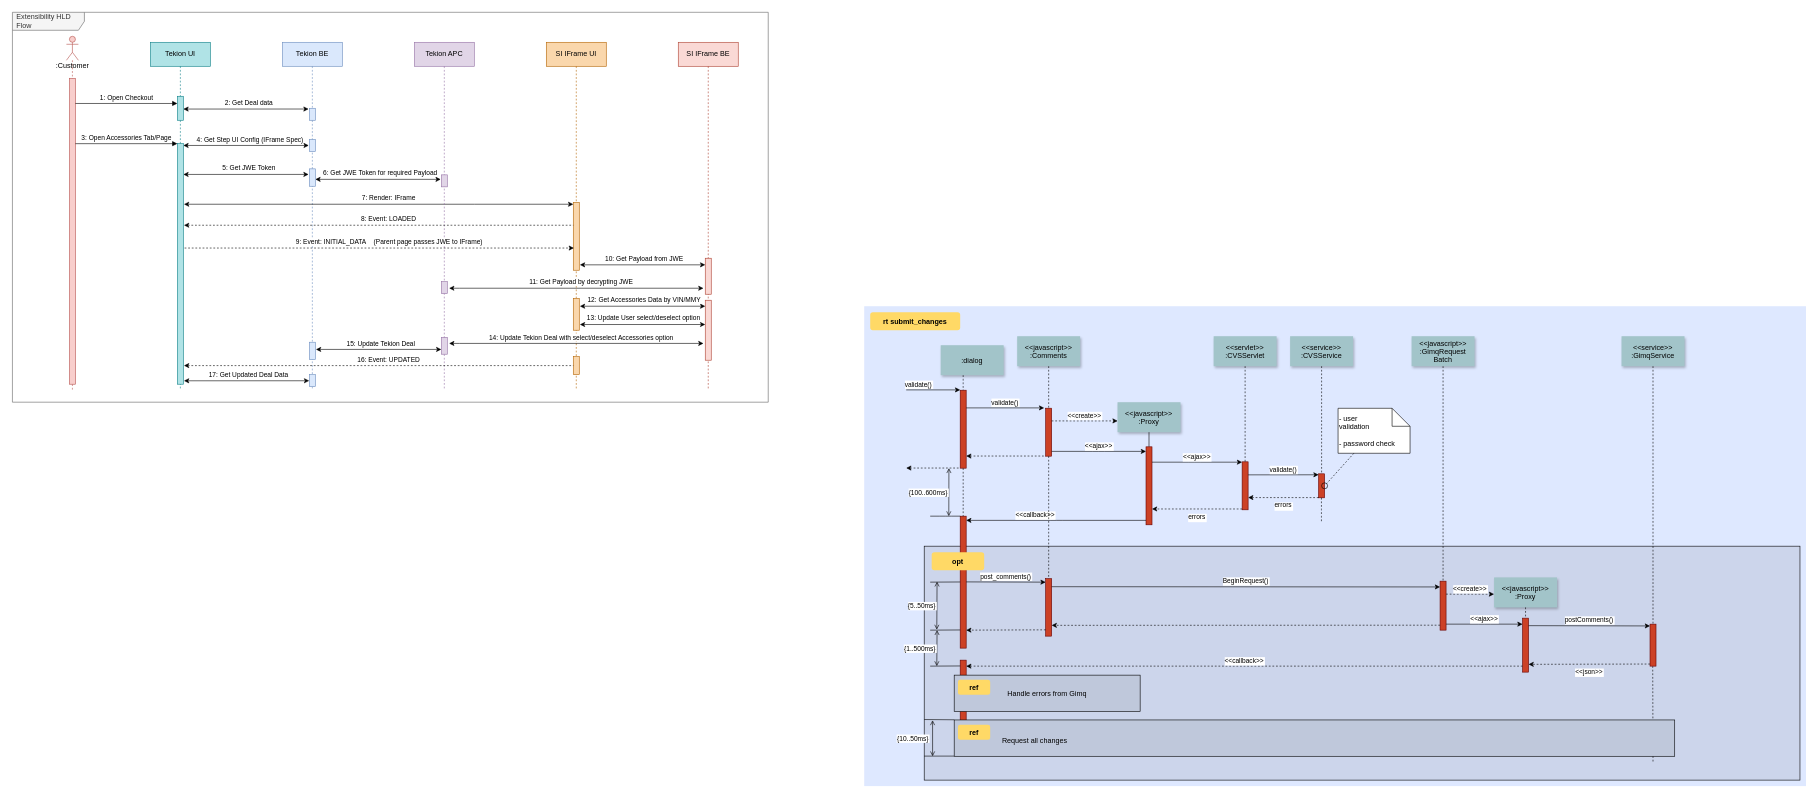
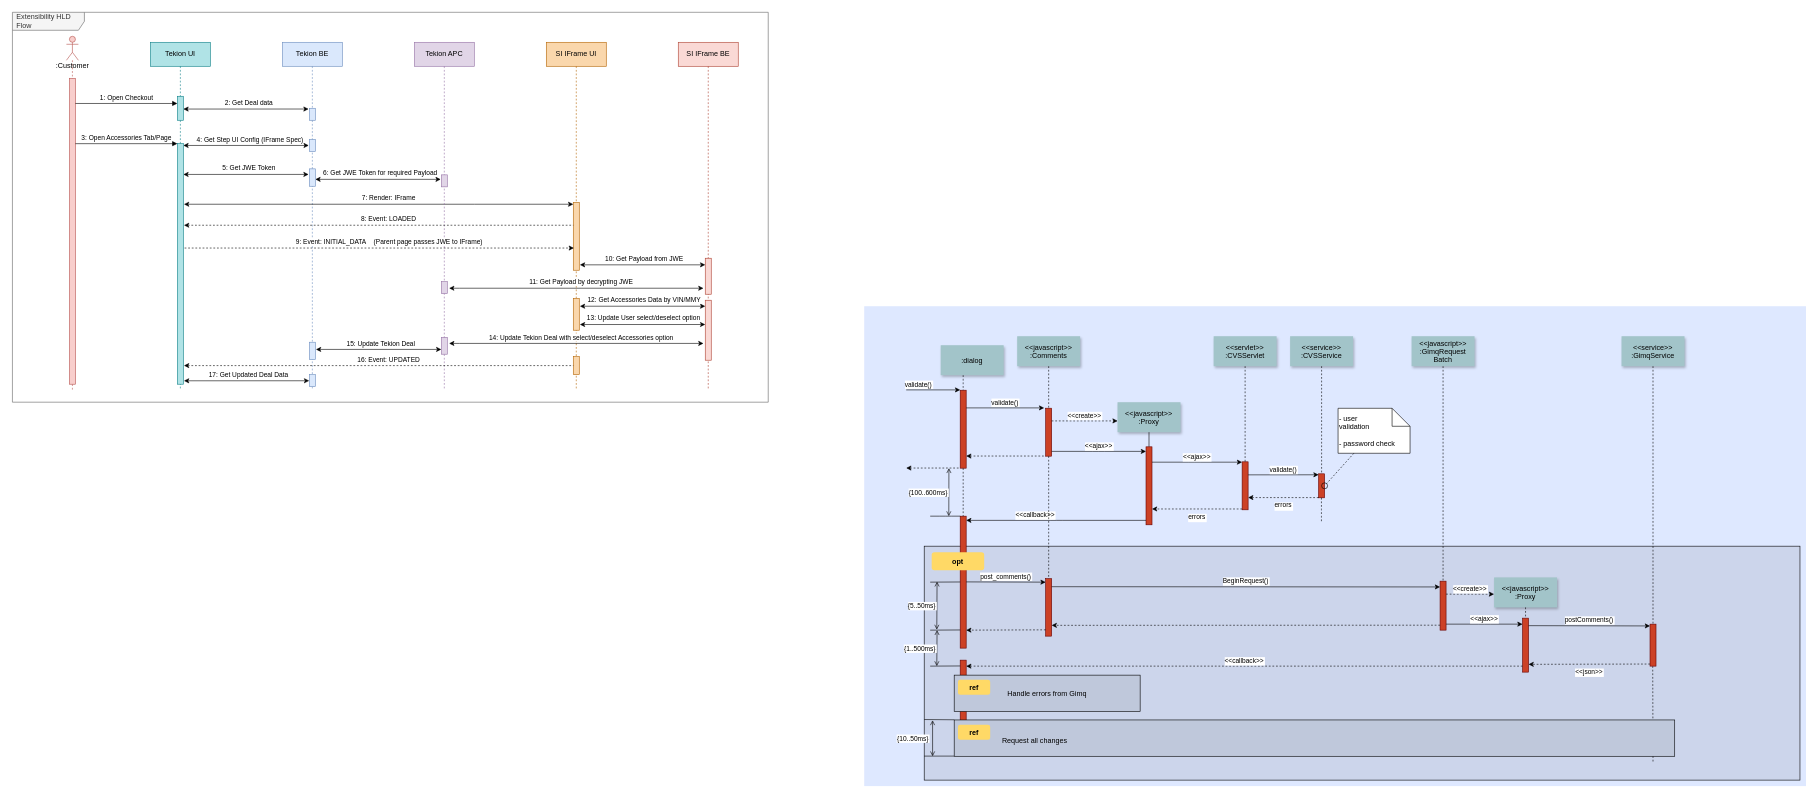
(915, 321) -> none
